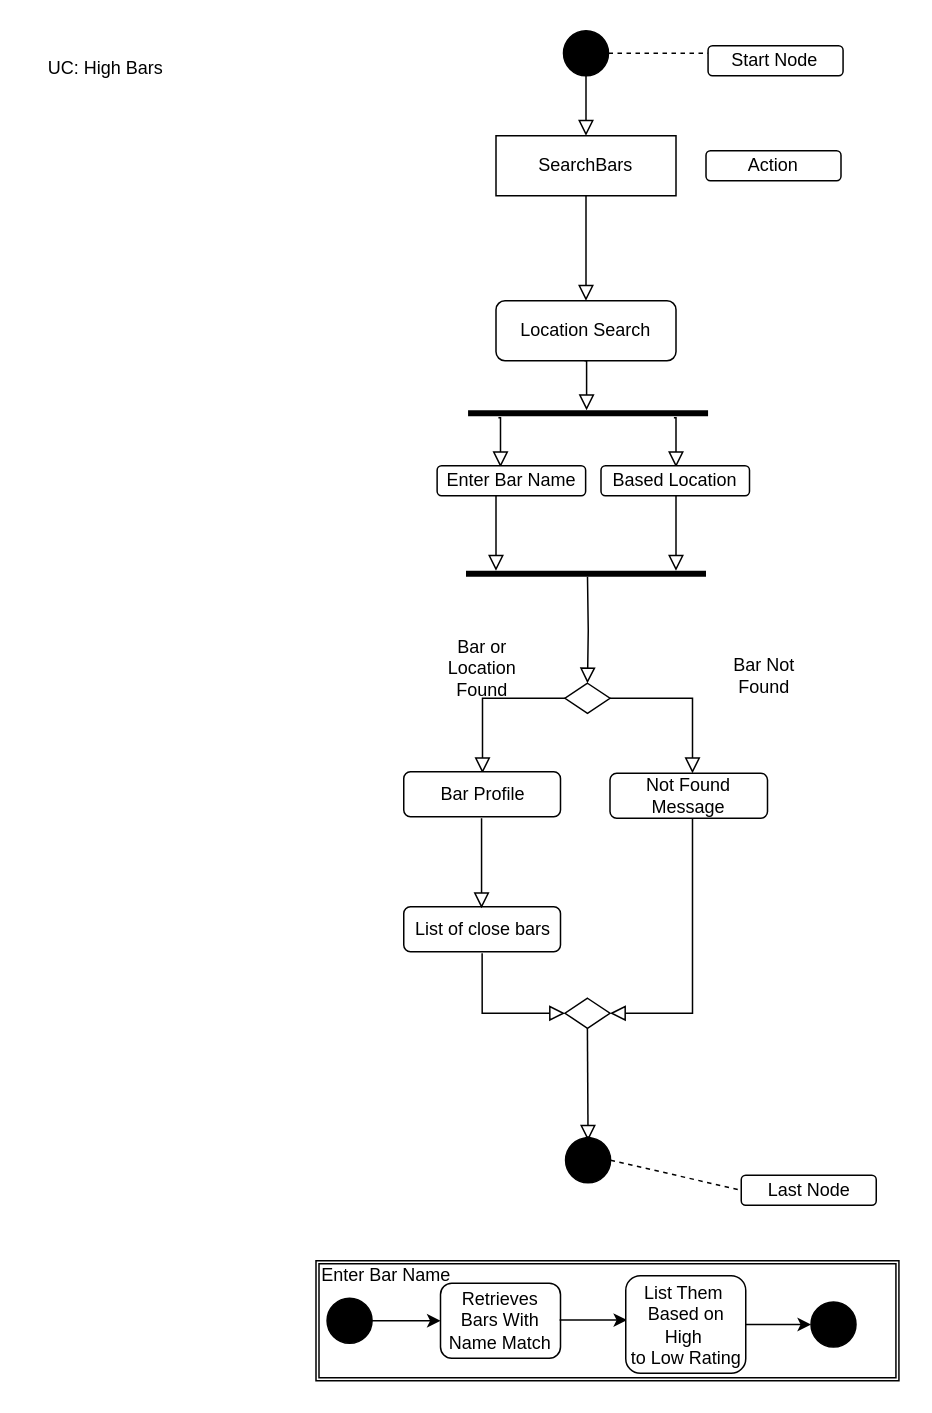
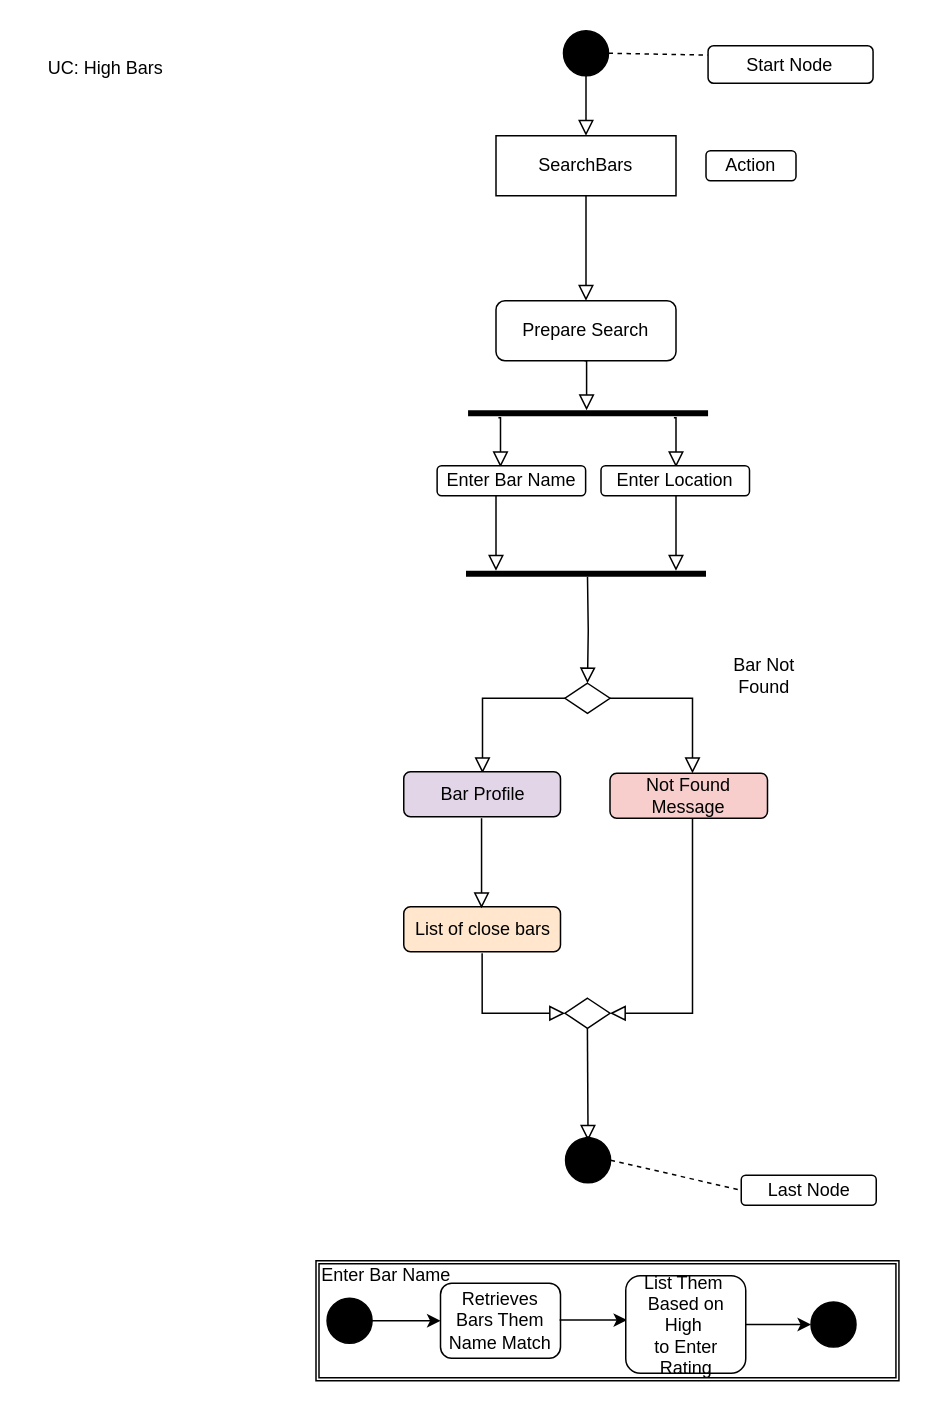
(775, 61) -> (790, 65)
(773, 166) -> (751, 166)
(586, 331) -> (586, 331)
(675, 481) -> (675, 481)
(482, 668) -> none
(482, 794) -> (482, 794)
(689, 796) -> (689, 796)
(482, 929) -> (482, 929)
(500, 1321) -> (500, 1321)
(686, 1325) -> (686, 1325)
